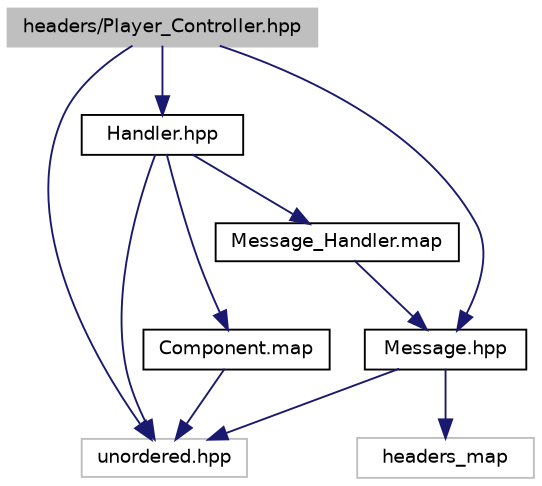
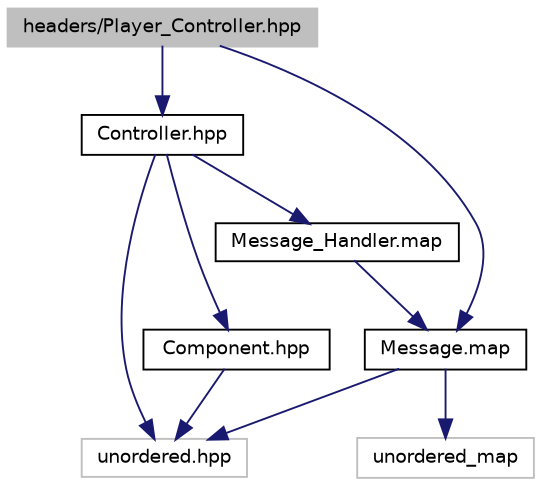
(162, 135) -> (162, 135)
(53, 229) -> none
(237, 350) -> (237, 350)
(446, 350) -> (446, 350)
(446, 458) -> (446, 458)
